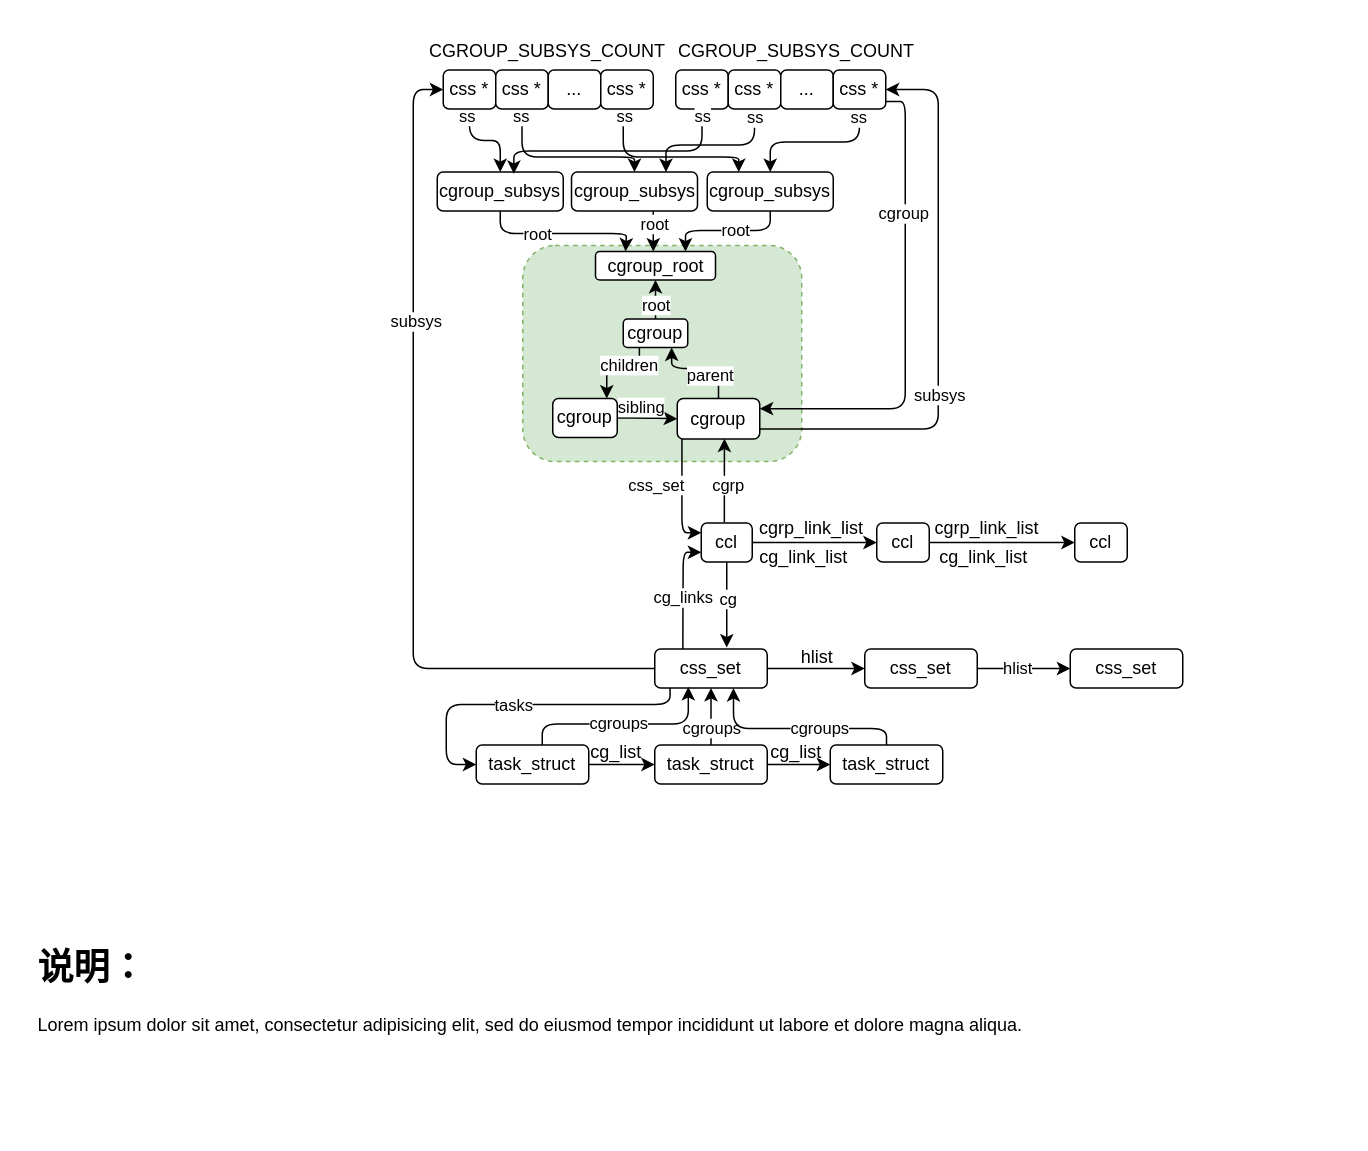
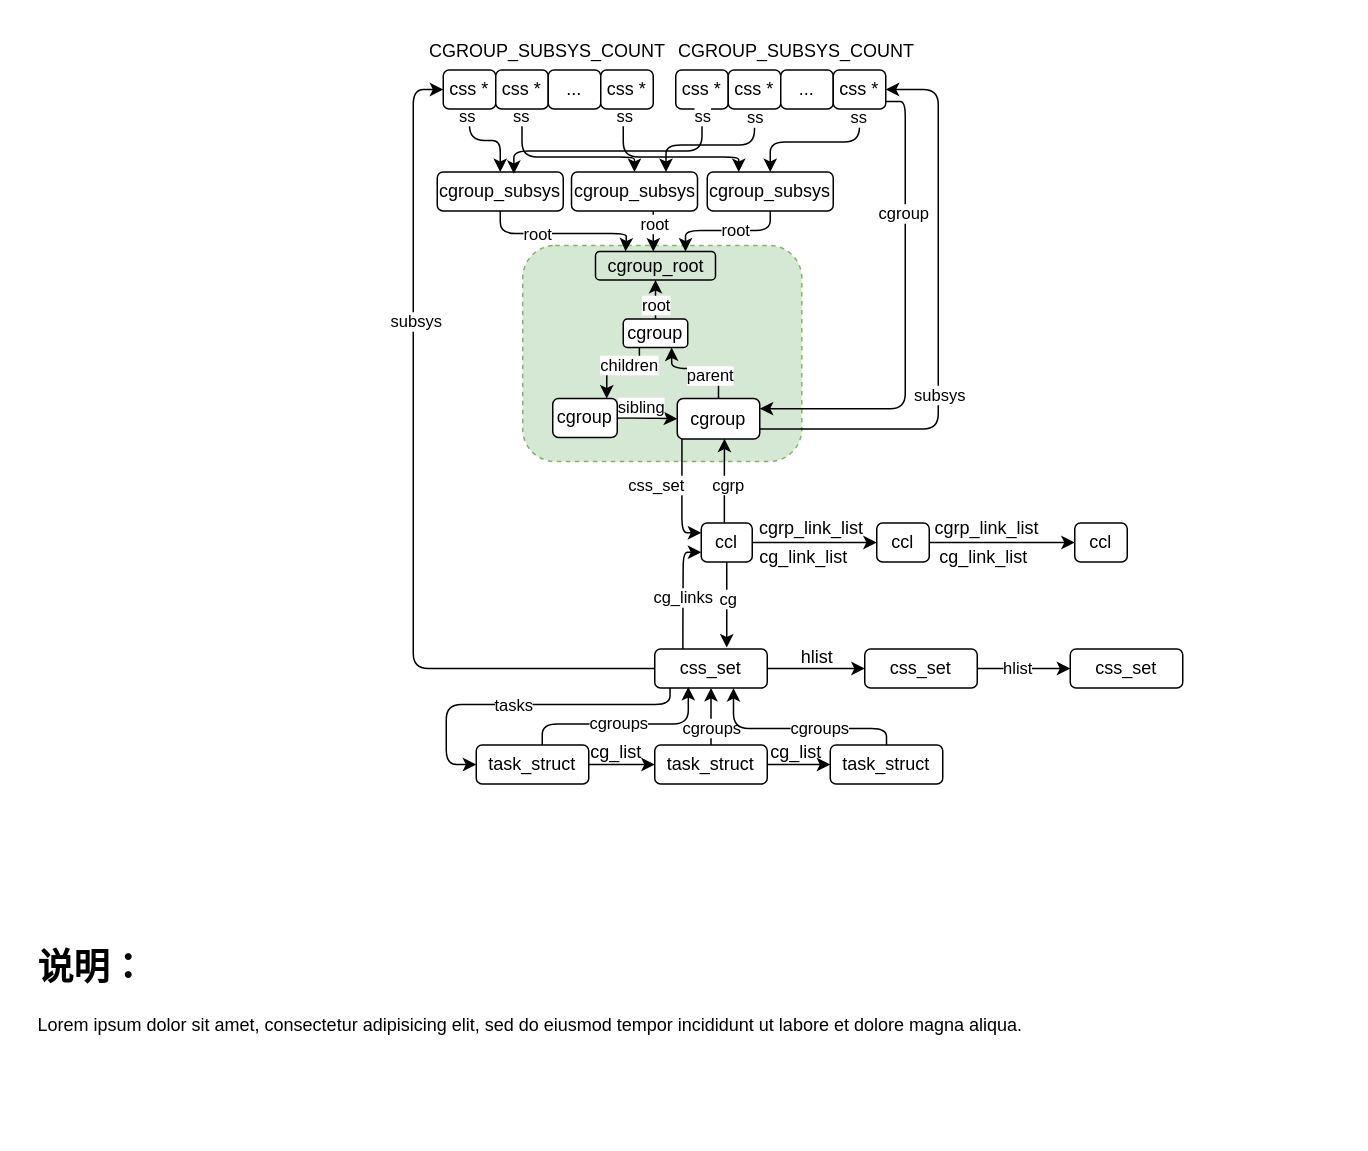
(656, 266) -> (656, 266)
